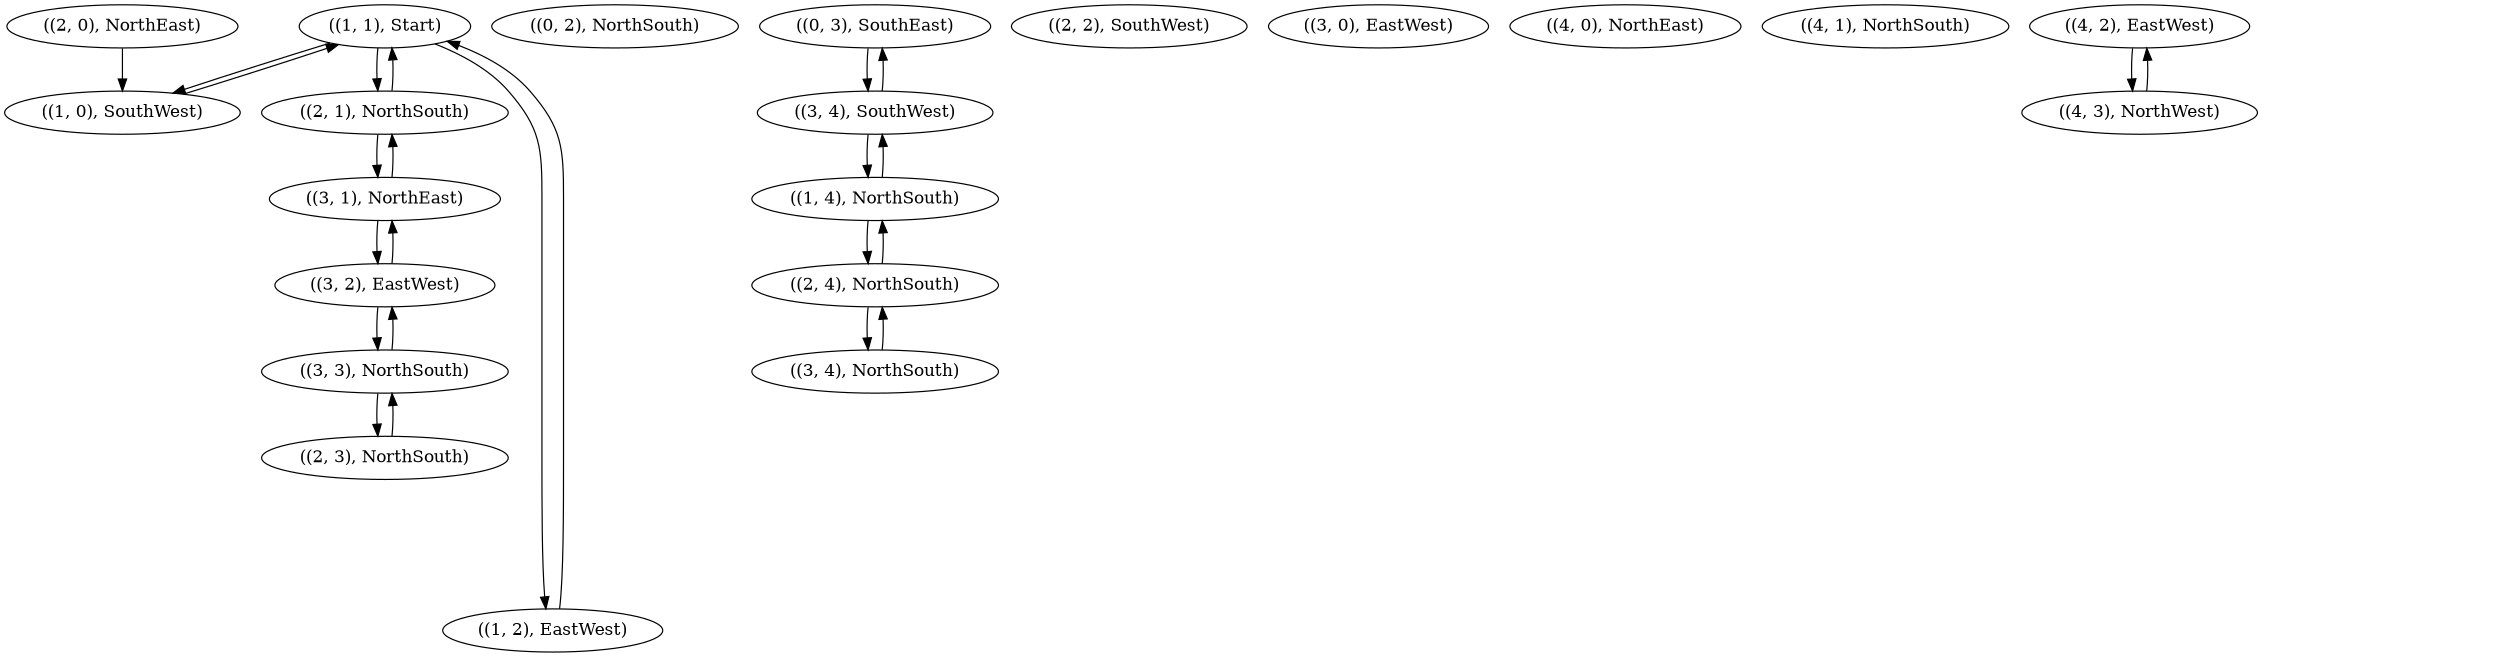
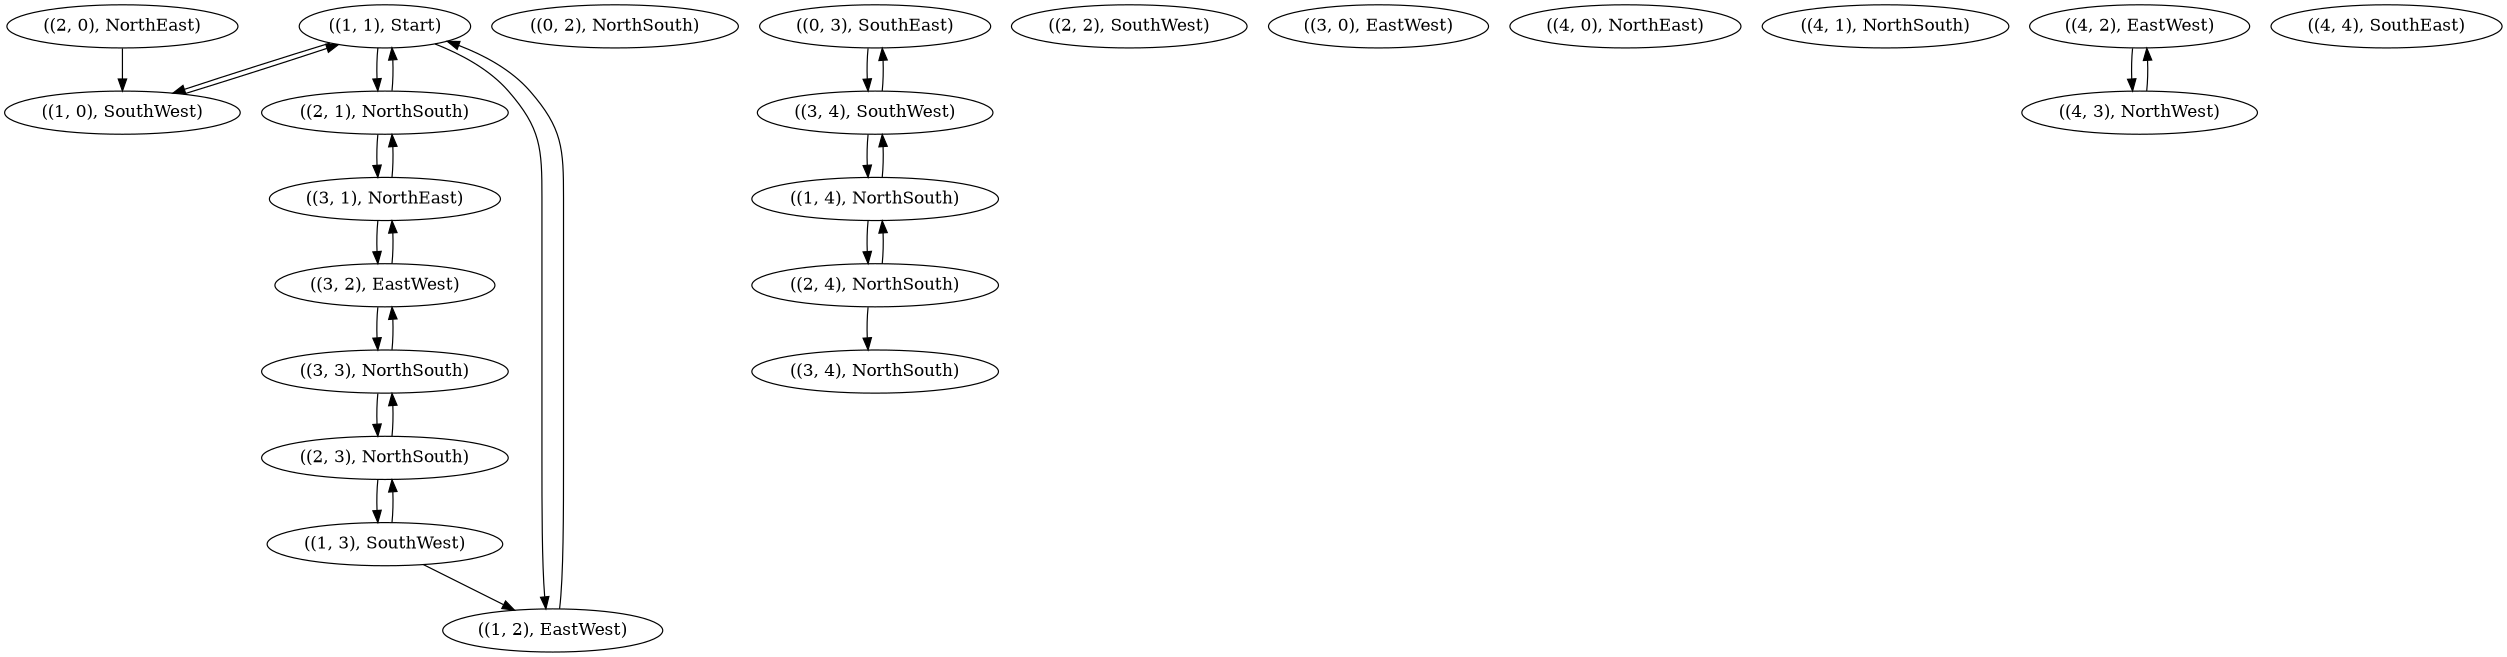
none -> (2387, 26)
(883, 335) -> none
none -> (385, 544)
